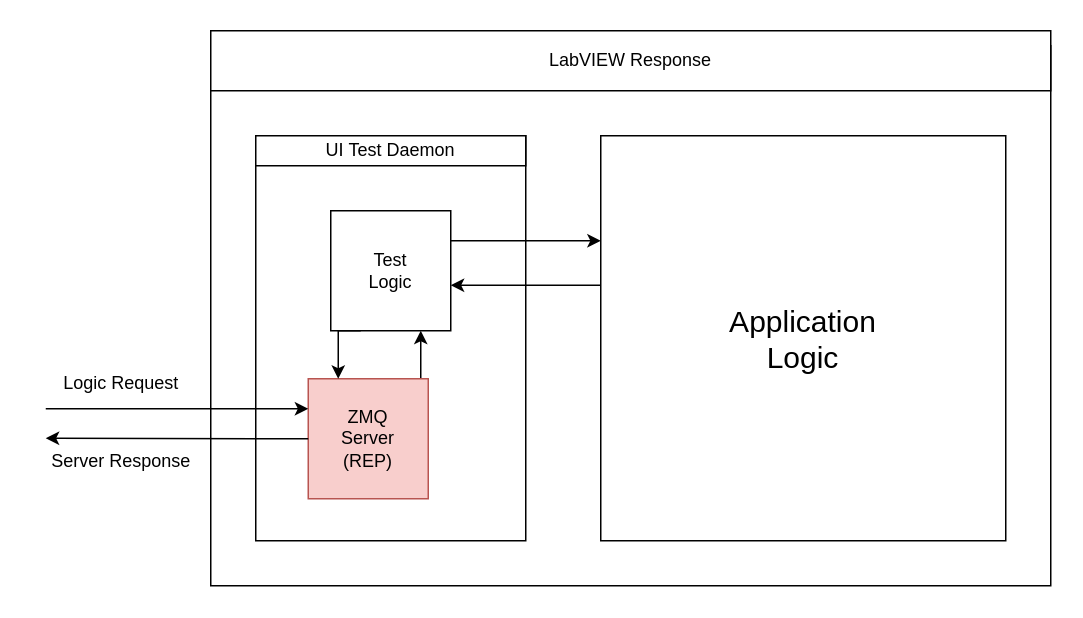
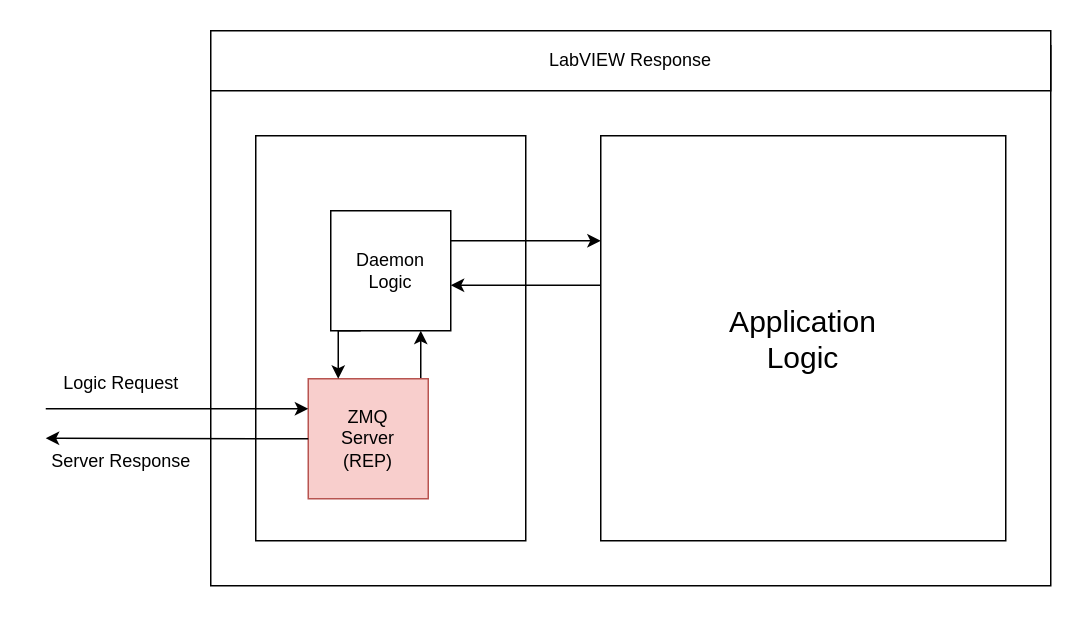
(391, 151) -> none
(391, 271) -> (391, 271)
